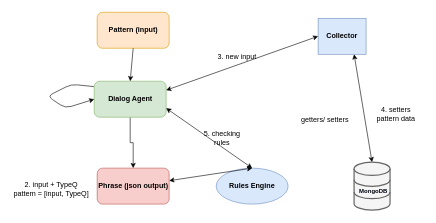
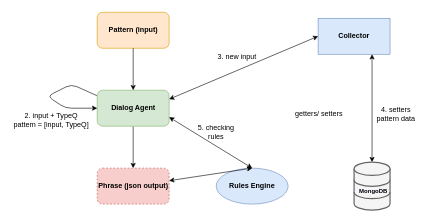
(342, 36) -> (354, 36)
(130, 99) -> (133, 108)
(327, 120) -> (321, 114)
(222, 138) -> (216, 132)
(133, 186) -> (133, 186)
(51, 189) -> (51, 120)
